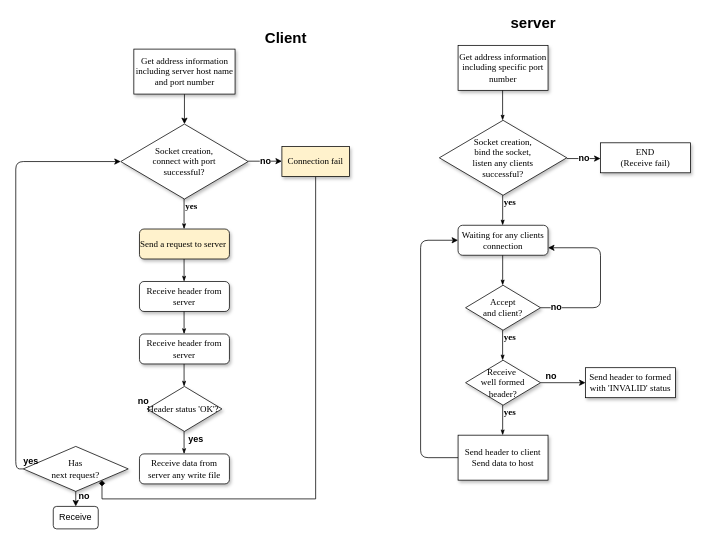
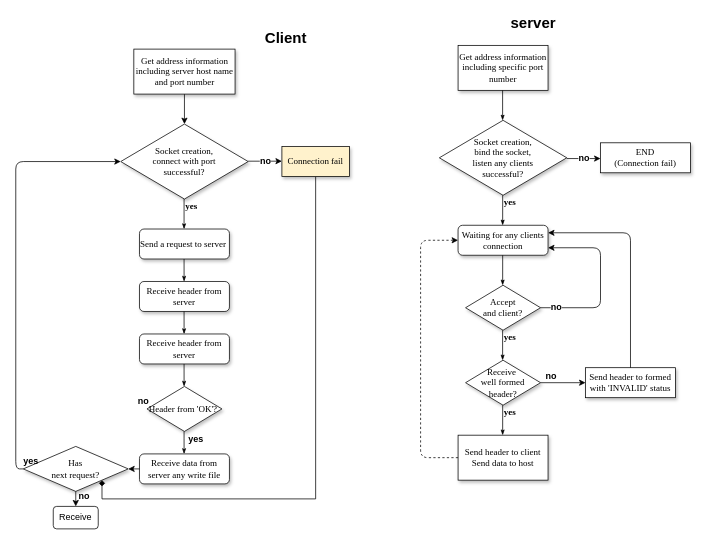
(645, 158) -> (645, 158)
(184, 244) -> (184, 244)
none -> (630, 264)
(420, 352) -> (420, 352)
(184, 409) -> (184, 409)
none -> (134, 469)
